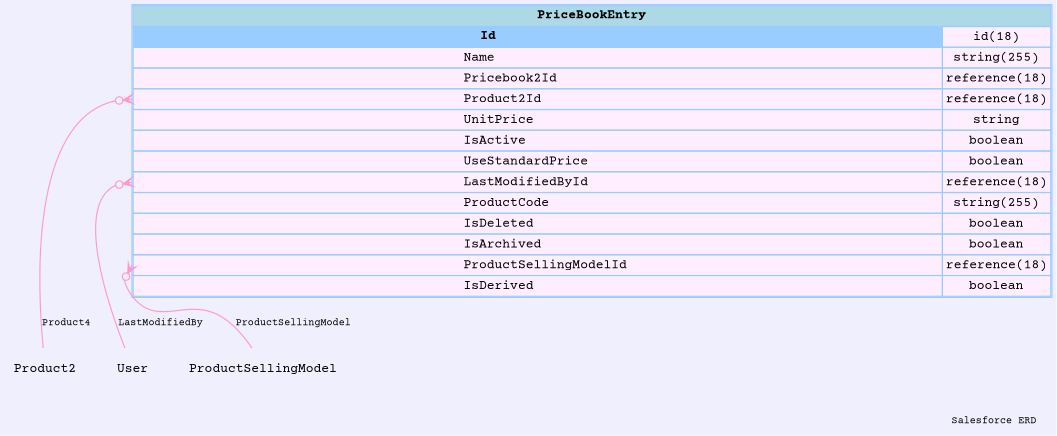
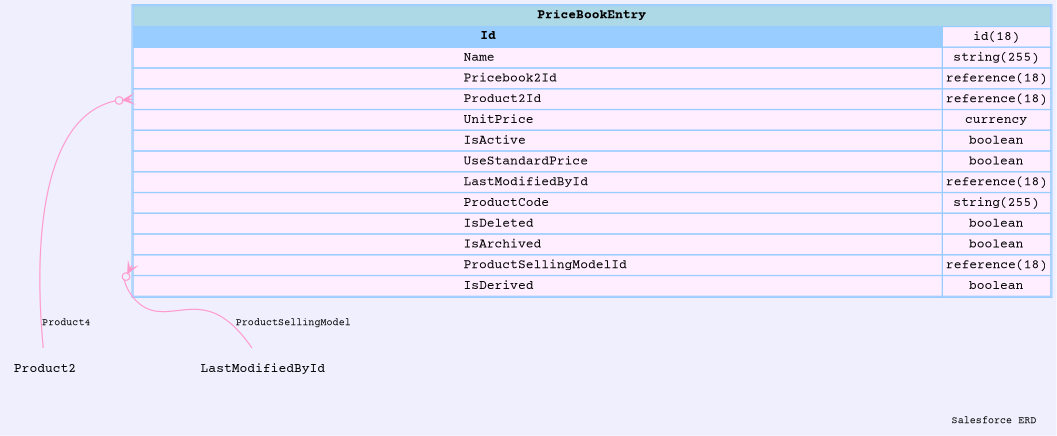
(997, 119) -> (997, 119)
(133, 369) -> none
(263, 369) -> (263, 369)
